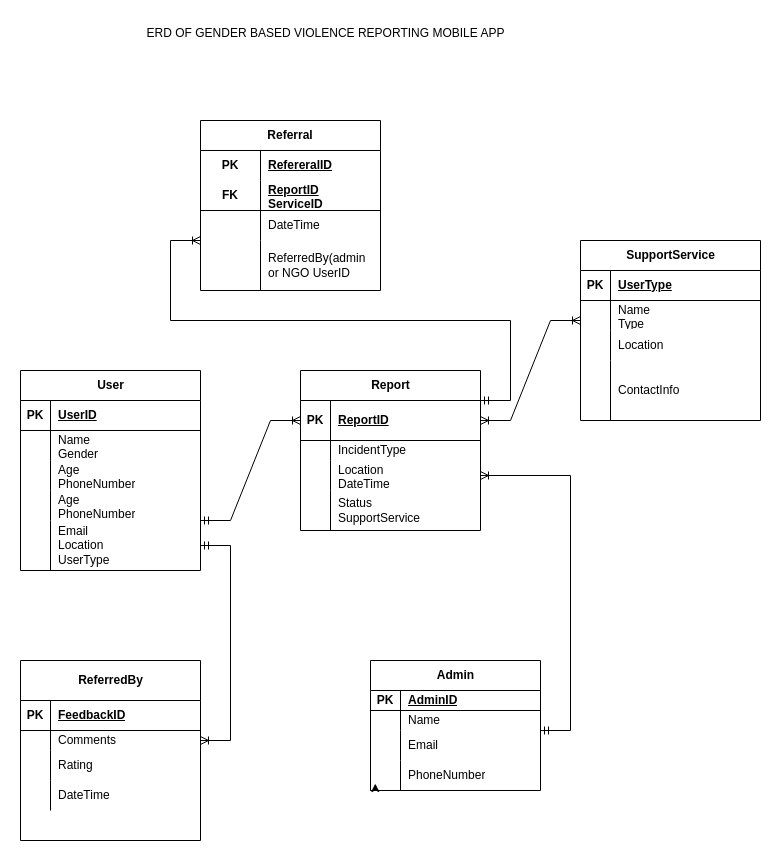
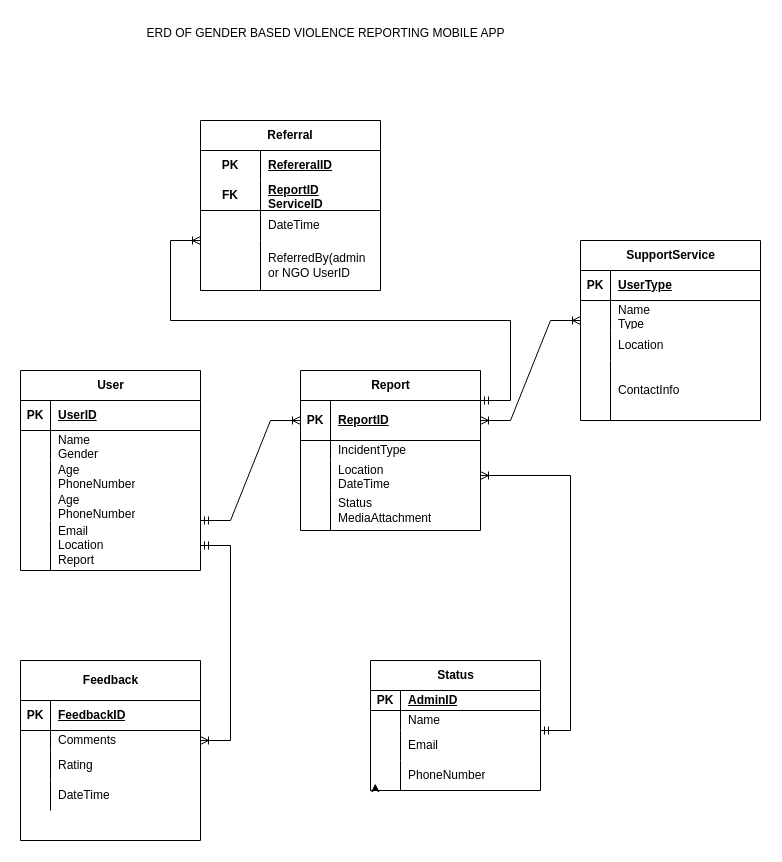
(384, 511) -> (387, 511)
(85, 546) -> (84, 546)
(456, 676) -> (456, 676)
(111, 681) -> (111, 681)
